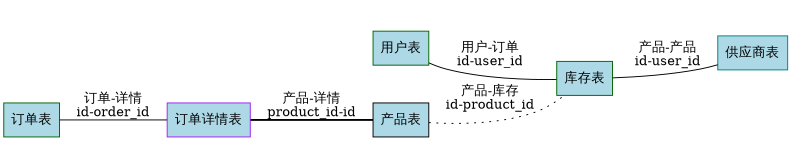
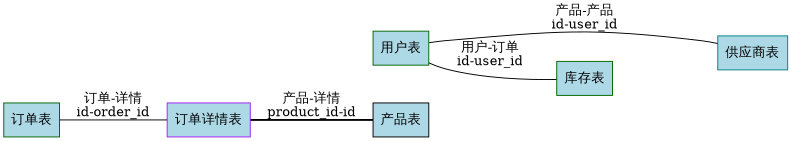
(666, 74) -> (574, 32)
(499, 120) -> none
